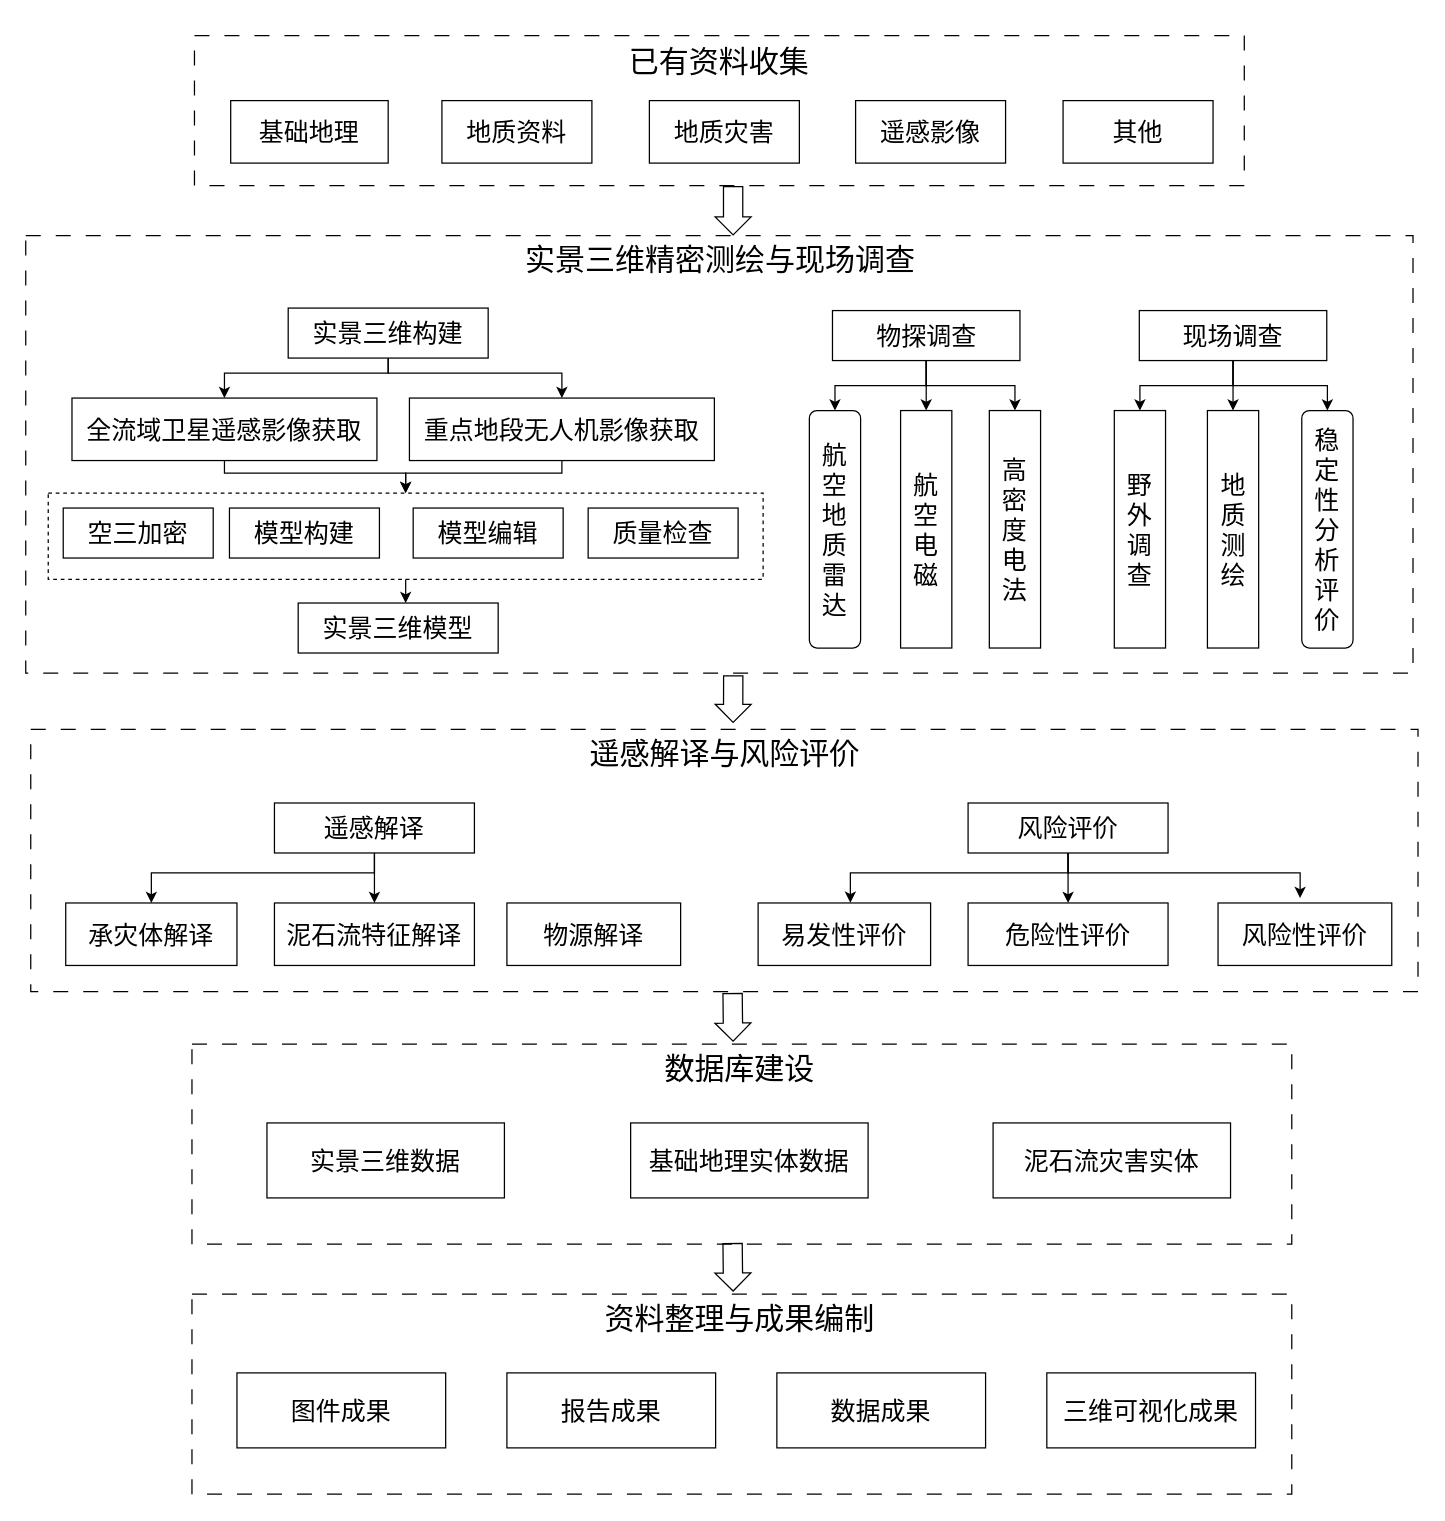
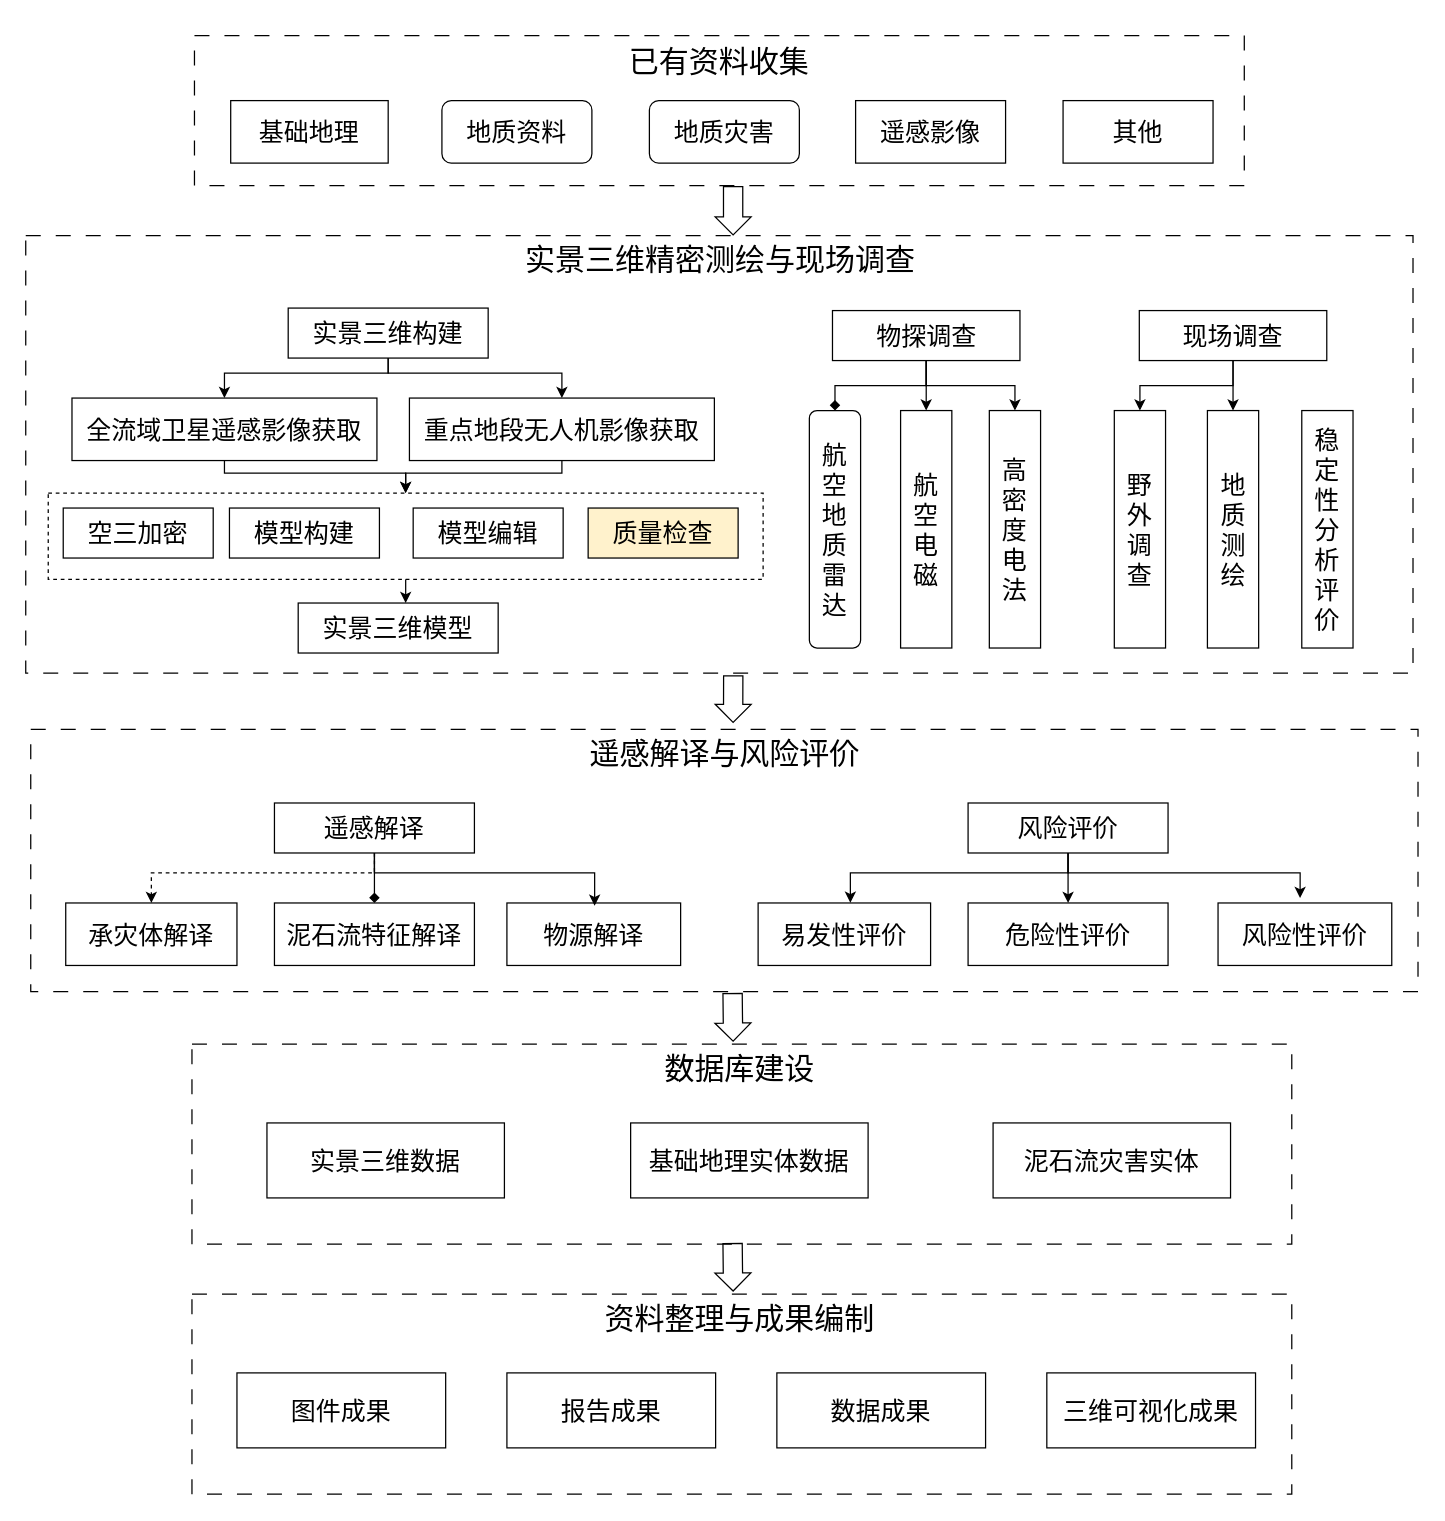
(517, 132) -> (517, 132)
(724, 132) -> (724, 132)
(1290, 386) -> none
(835, 401) -> (835, 400)
(1328, 529) -> (1328, 529)
(663, 533) -> (663, 533)
(252, 873) -> (252, 873)
none -> (498, 873)
(374, 893) -> (374, 892)
